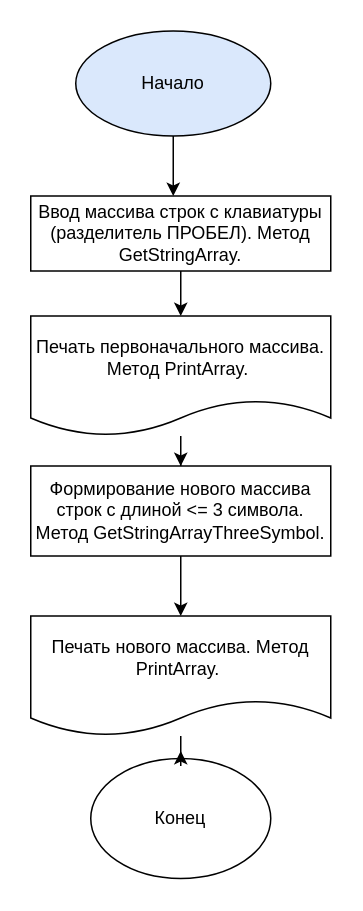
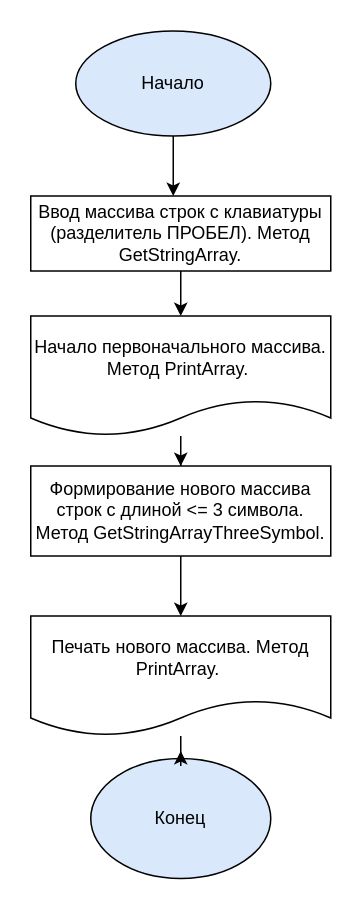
(181, 358) -> (181, 358)
(181, 818) -> (181, 818)
